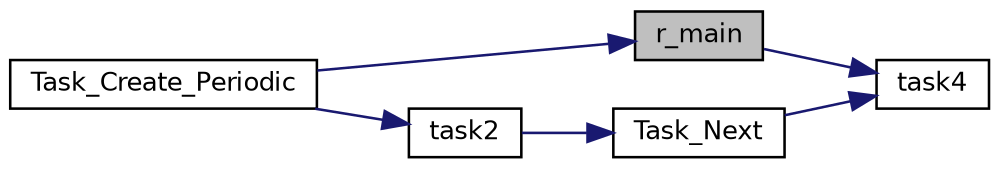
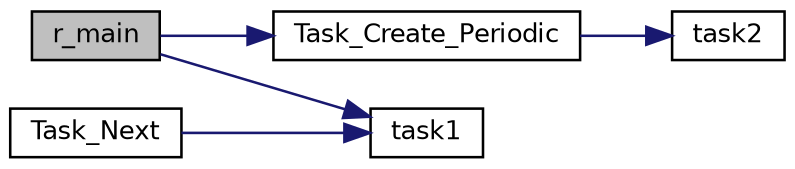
(463, 57) -> (204, 36)
(933, 84) -> (427, 133)
(554, 133) -> none
